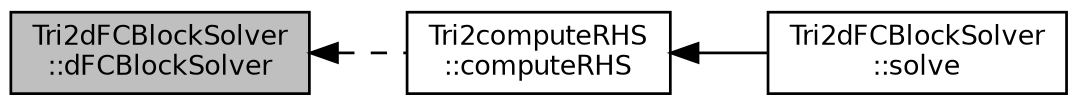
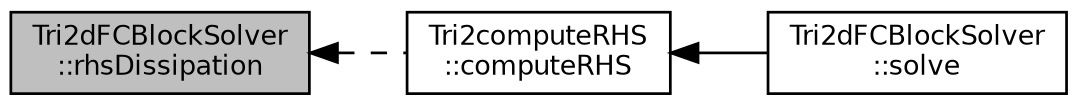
(160, 53) -> (160, 53)
